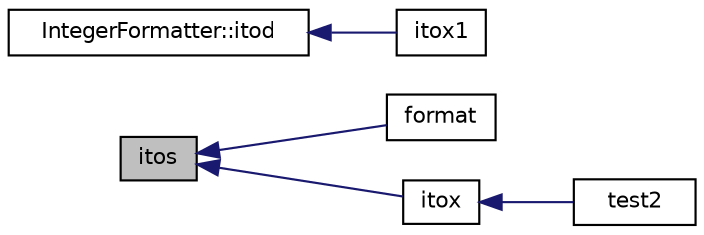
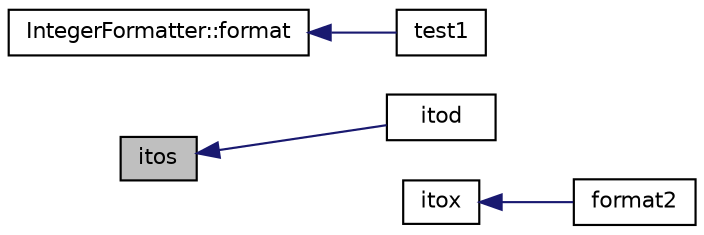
(159, 33) -> (159, 33)
(441, 33) -> (441, 33)
(441, 117) -> (441, 117)
(311, 182) -> none
(635, 202) -> (635, 202)
